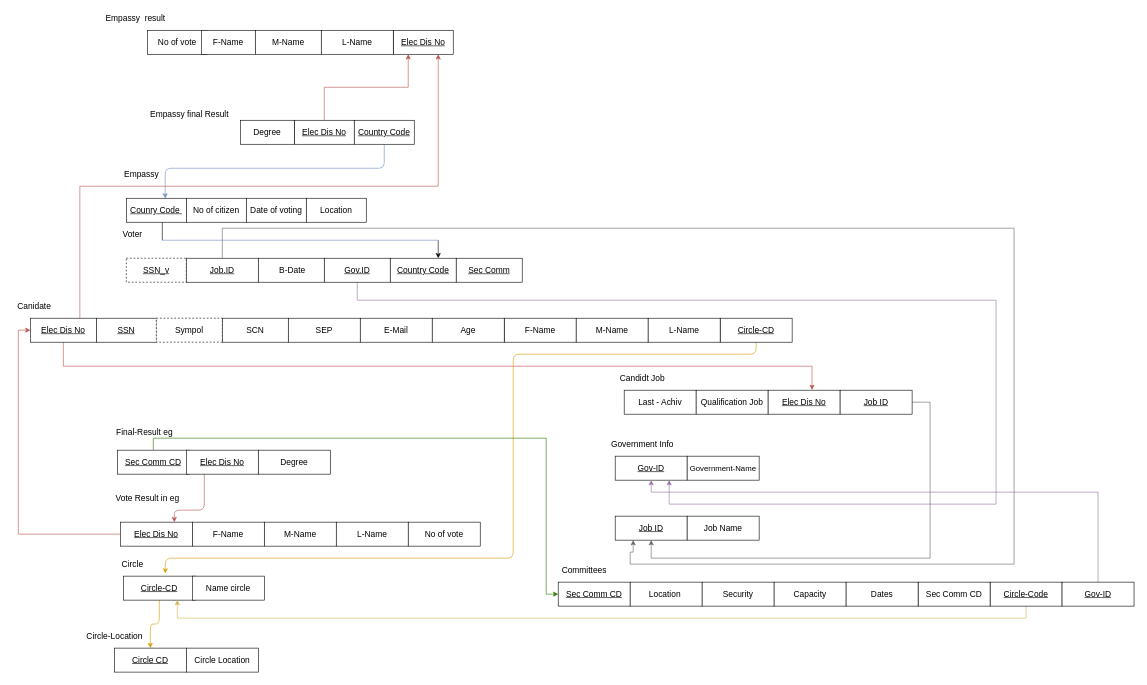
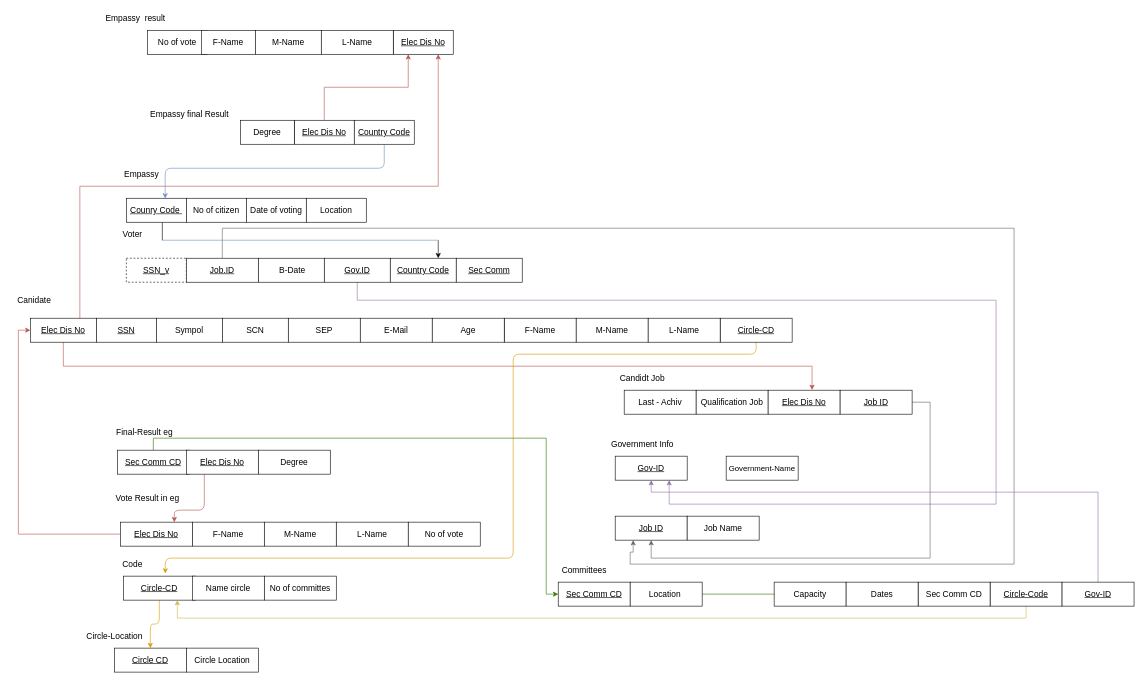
(36, 306) -> (36, 300)
(189, 330) -> (189, 330)
(723, 468) -> (762, 468)
(133, 564) -> (133, 564)
none -> (300, 588)
(738, 594) -> none
